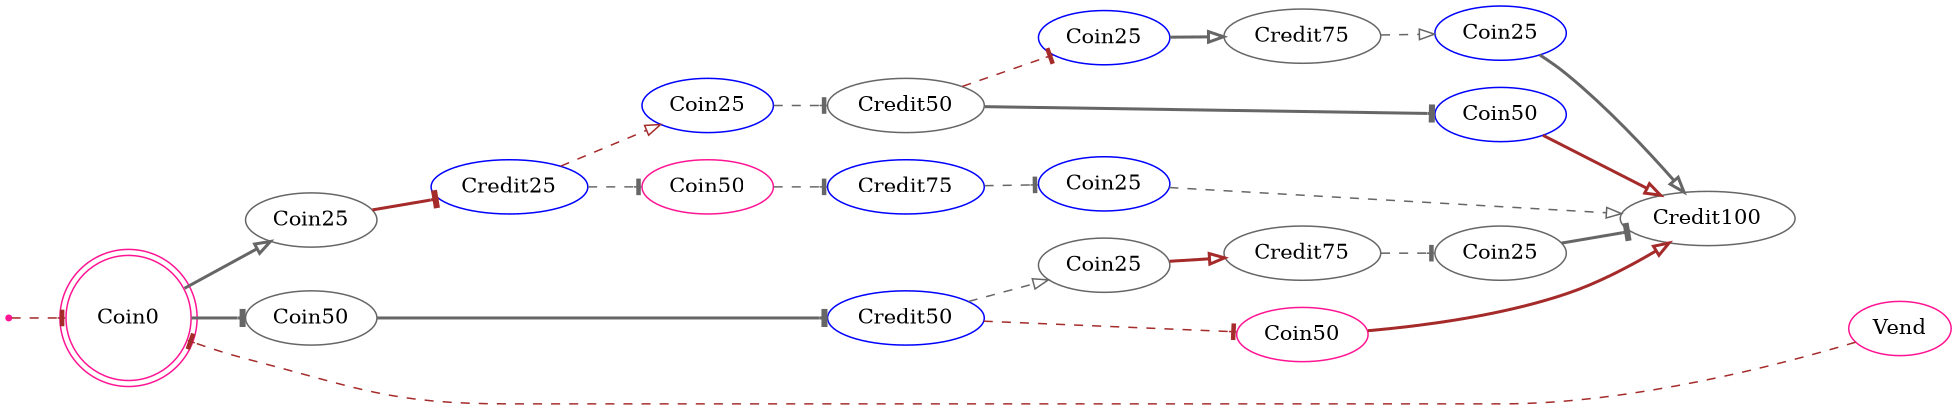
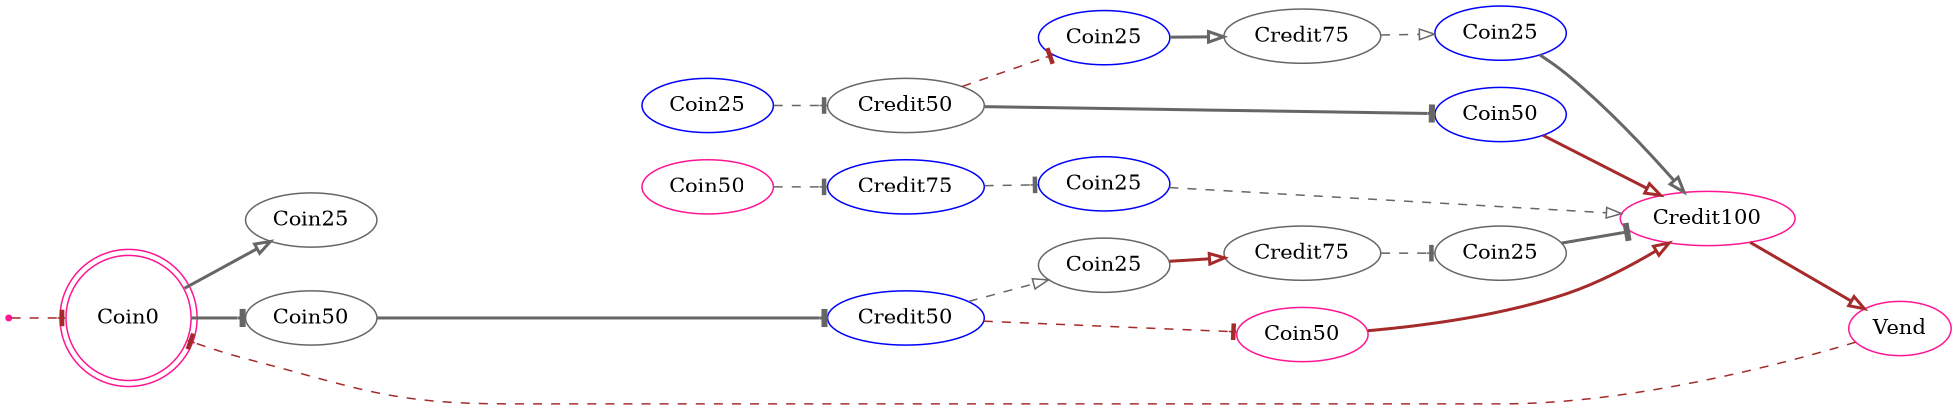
(509, 187) -> none
(1708, 219) -> (1708, 219)
none -> (1801, 272)
